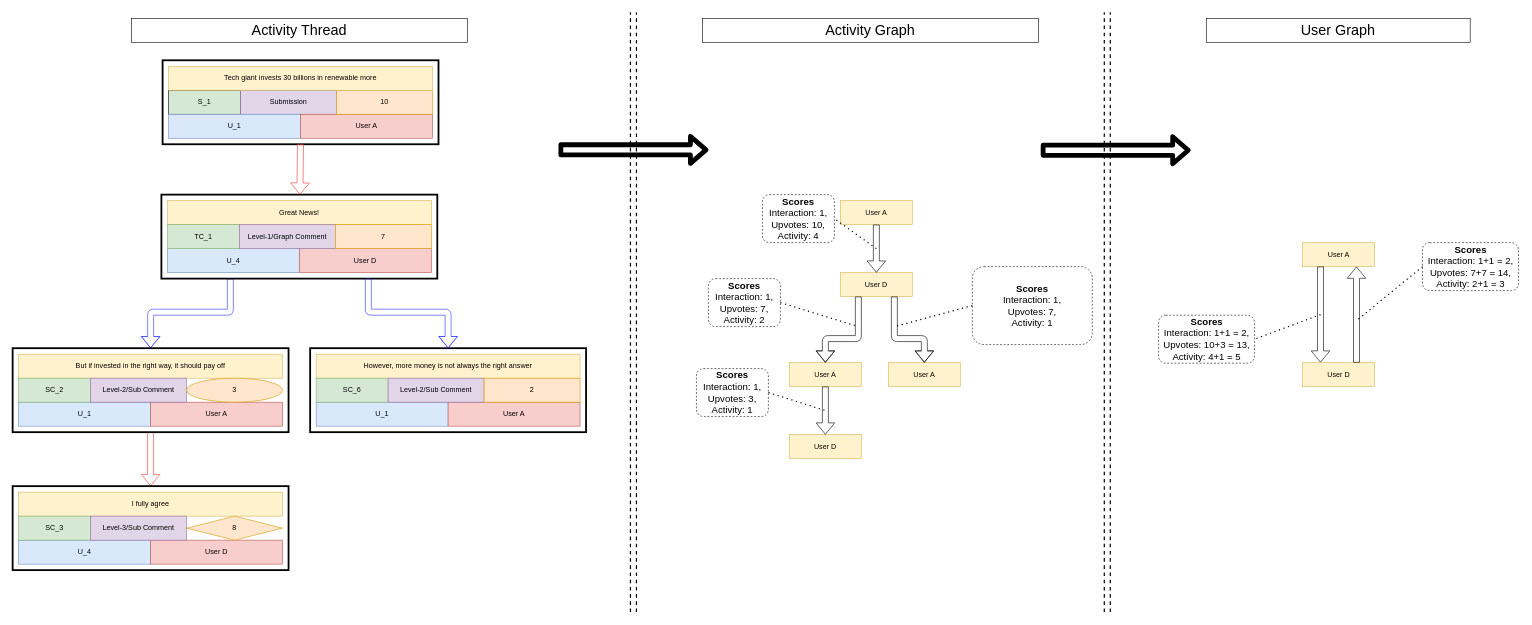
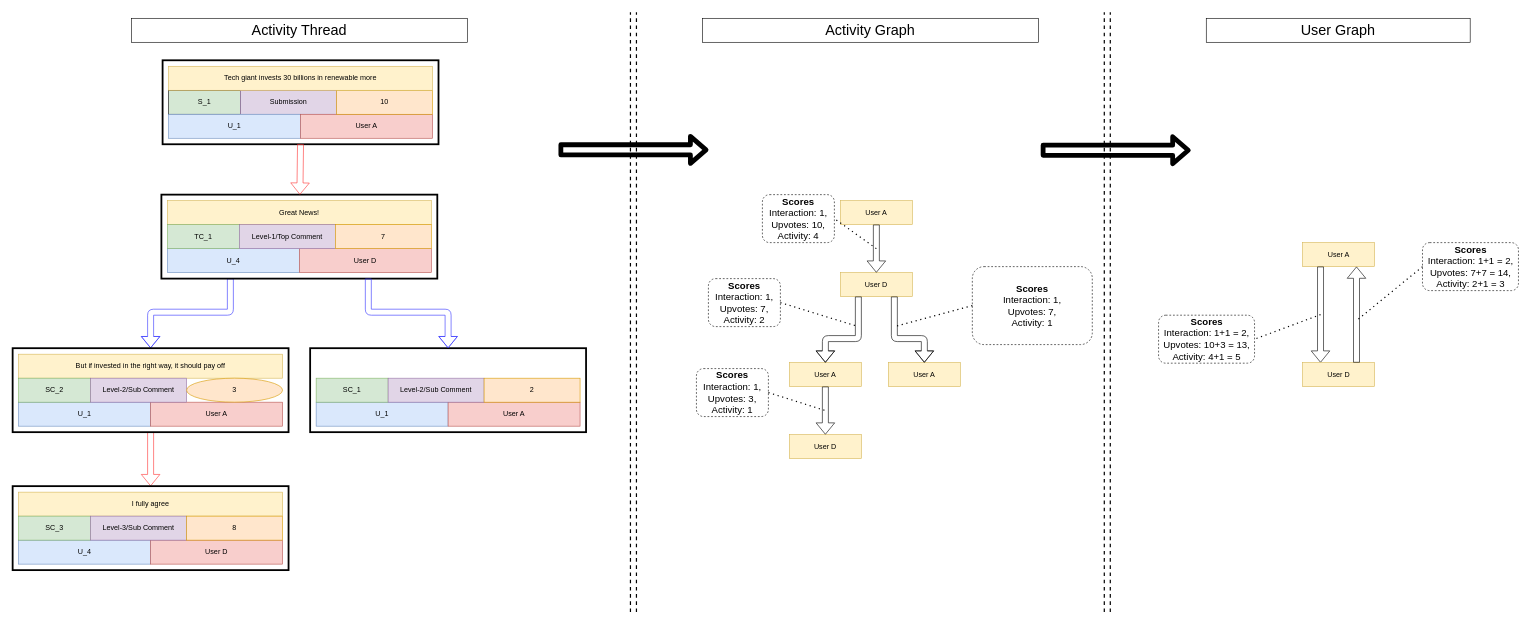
(287, 237) -> (287, 237)
(448, 366) -> none
(352, 390) -> (352, 390)
(234, 528) -> (234, 528)
